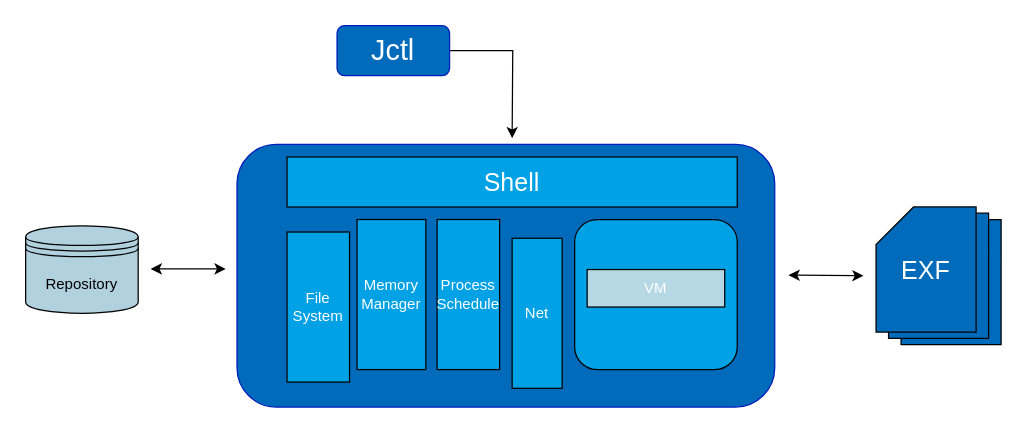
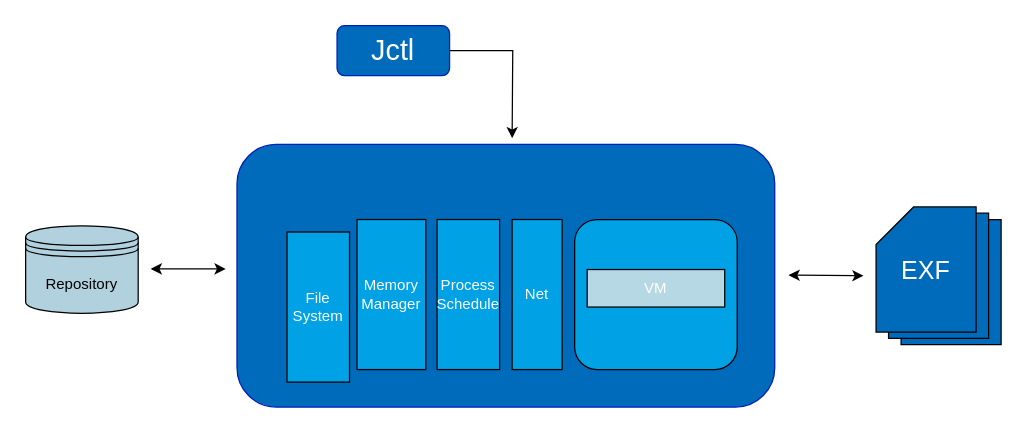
(512, 182) -> none
(537, 313) -> (537, 294)
